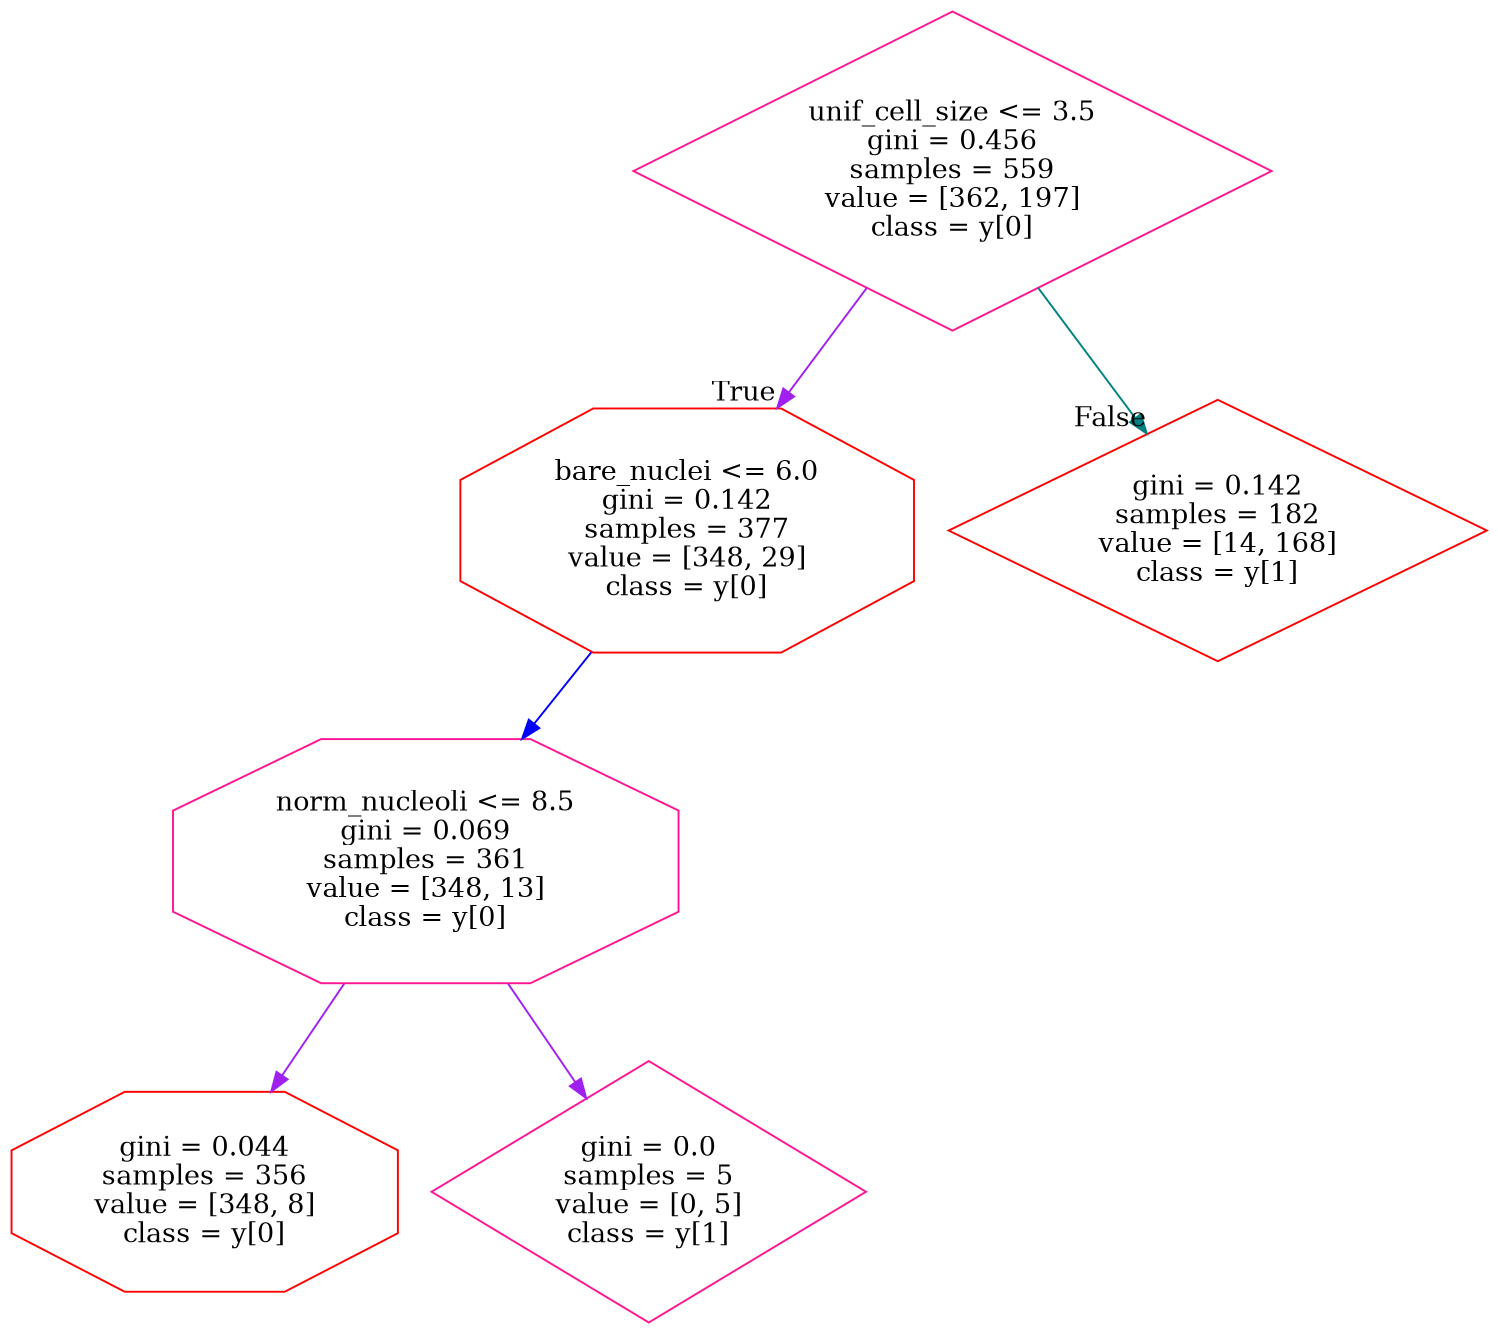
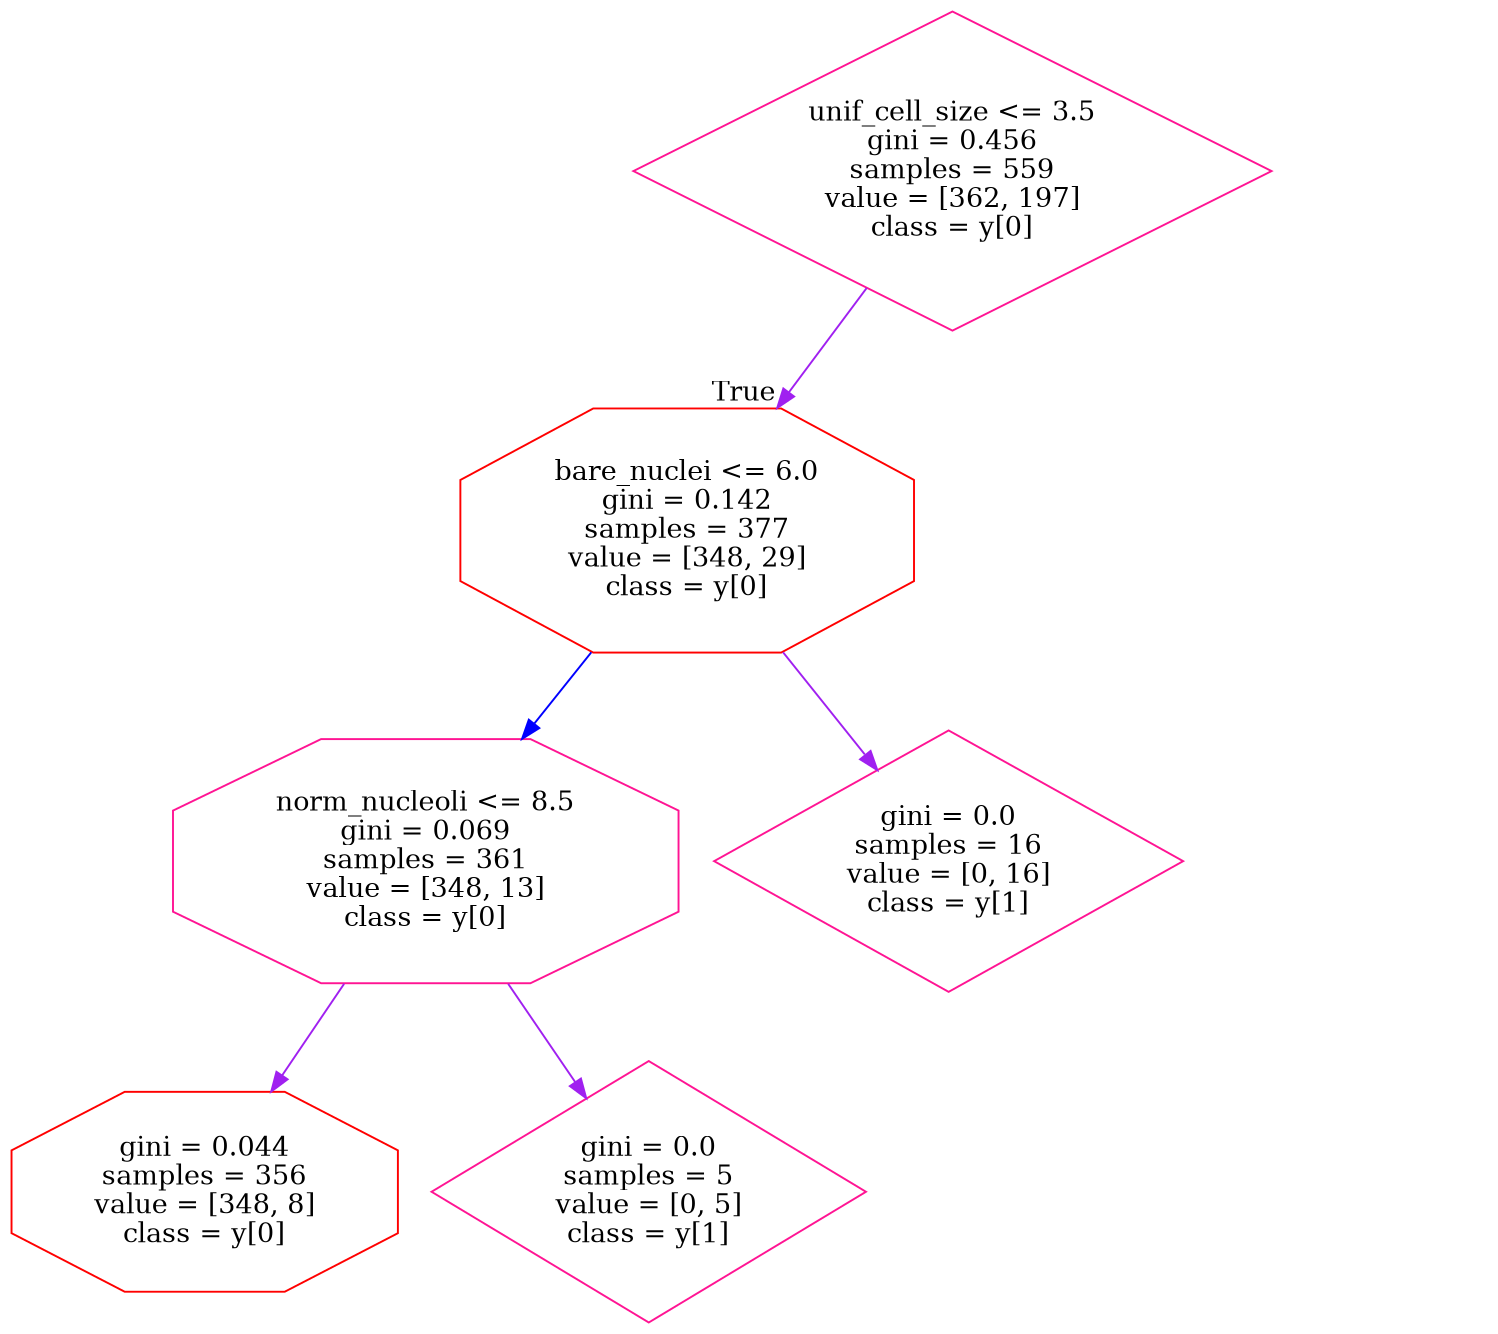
(1218, 531) -> none
none -> (949, 861)
